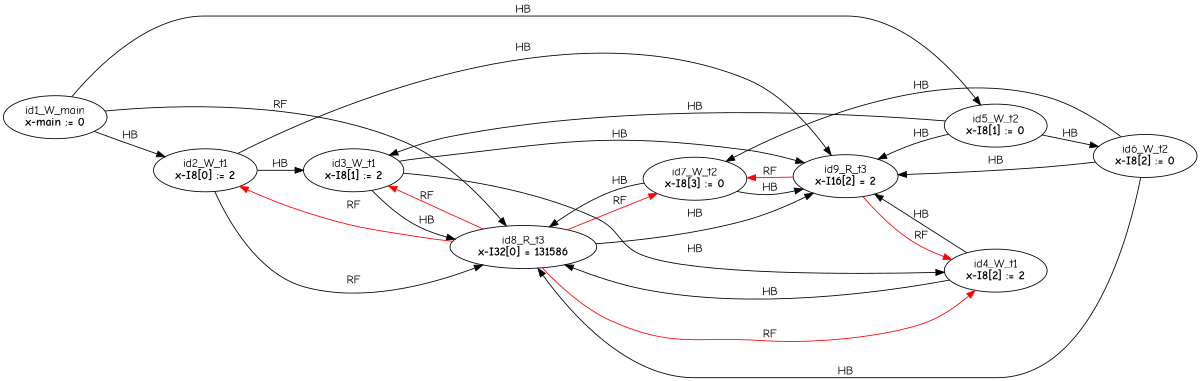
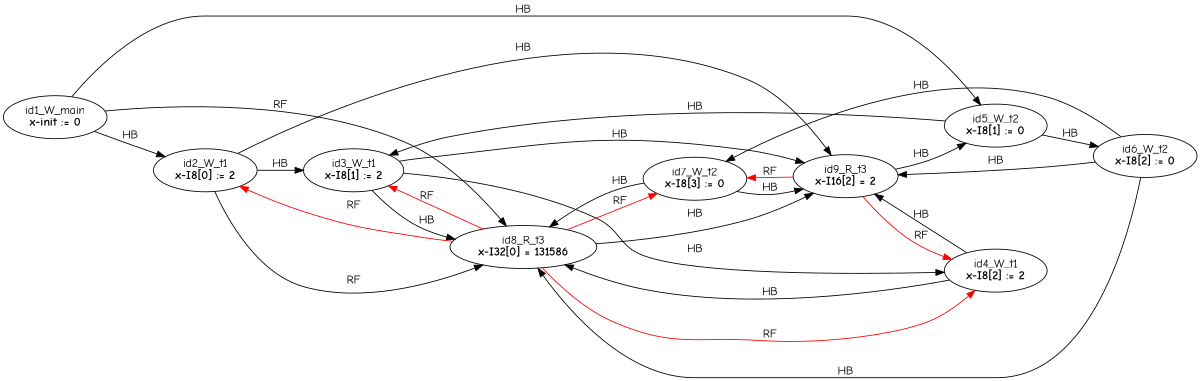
(55, 122) -> (55, 122)
(917, 143) -> (928, 161)
